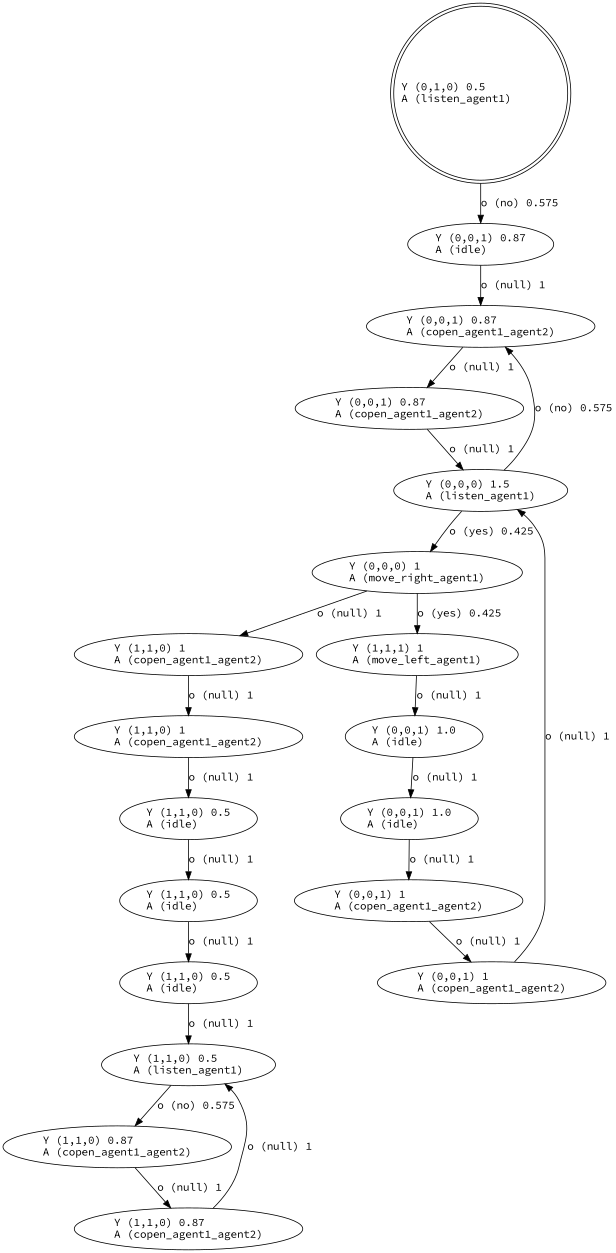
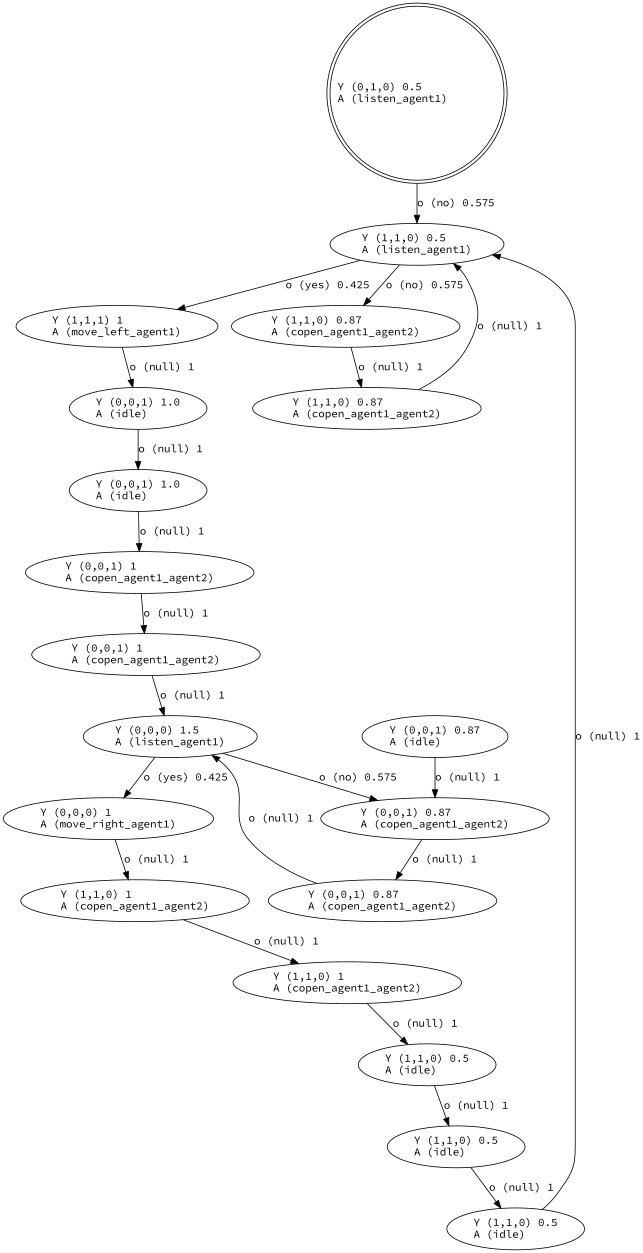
(481, 199) -> (417, 199)
(417, 610) -> (273, 284)
